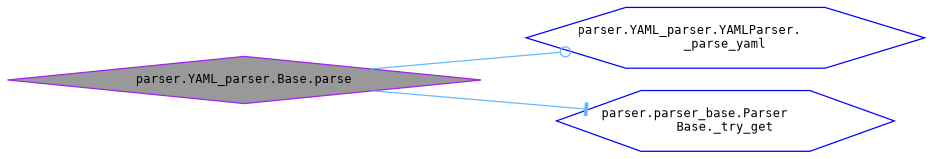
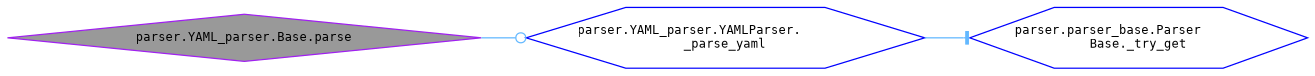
(477, 100) -> (944, 38)
